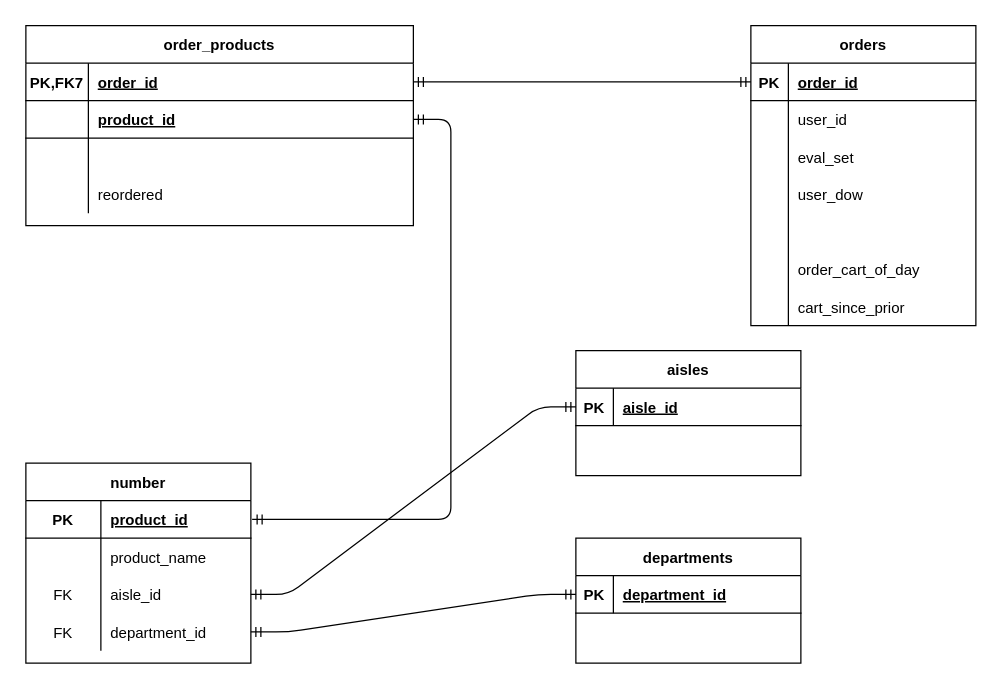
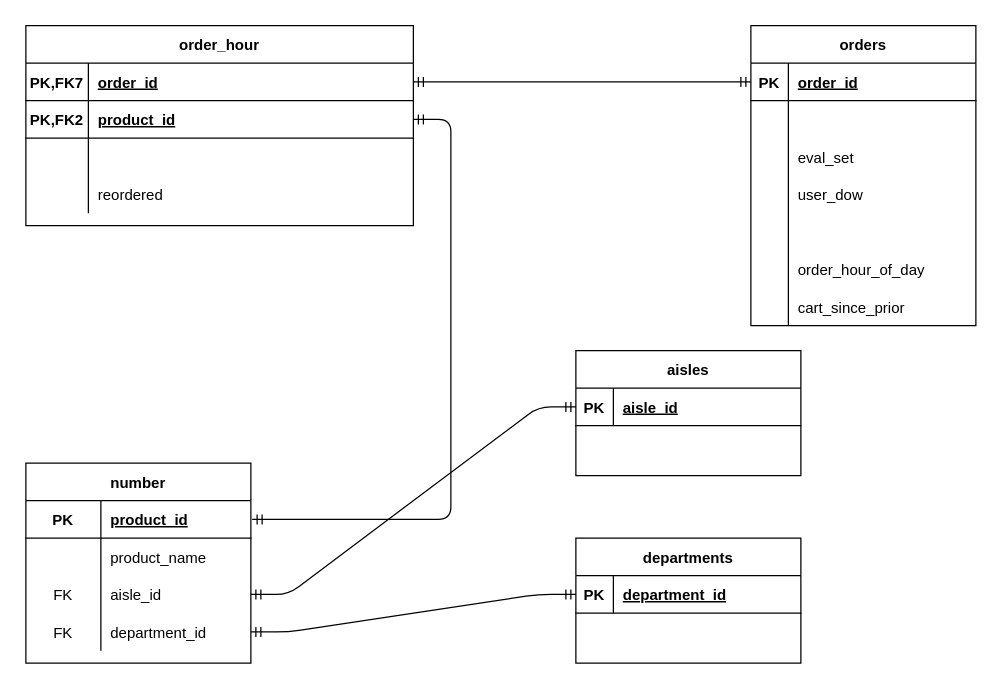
(219, 45) -> (219, 45)
none -> (57, 119)
(882, 119) -> none
(869, 270) -> (869, 270)
